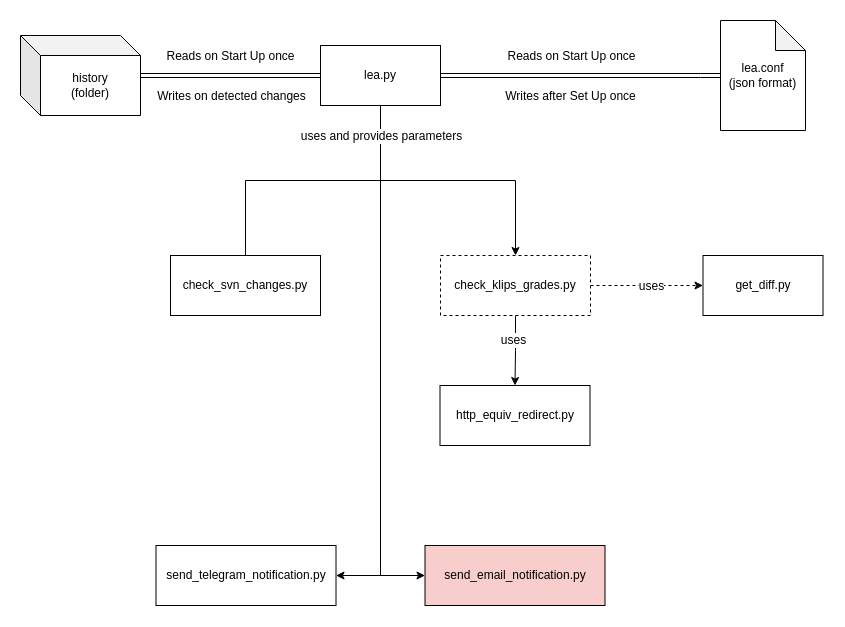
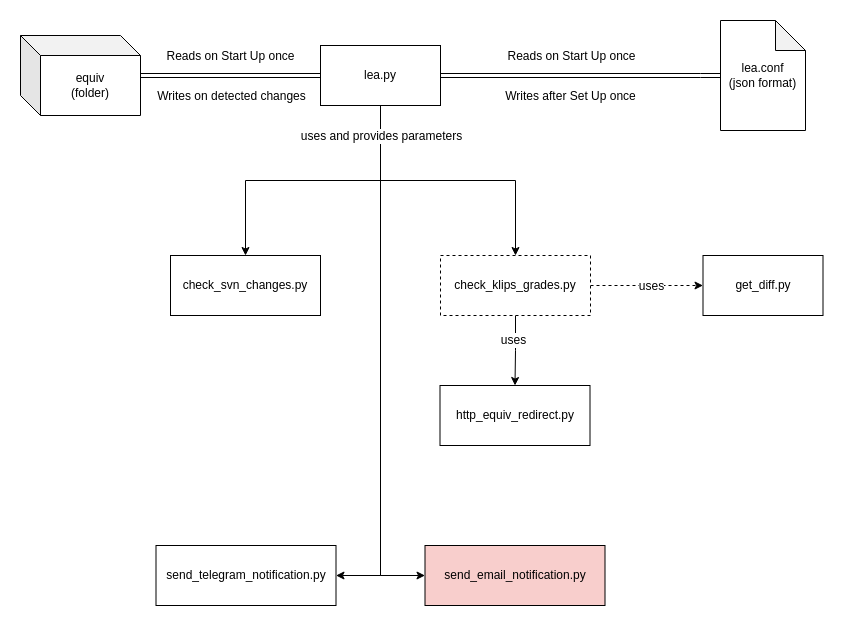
(91, 86) -> (91, 86)
(246, 250) -> (246, 247)
